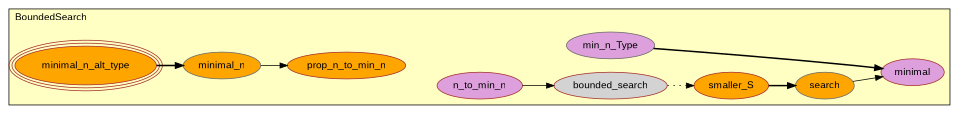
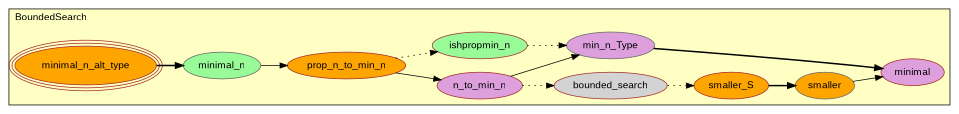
none -> (480, 45)
(222, 66) -> (222, 66)
none -> (541, 67)
none -> (415, 76)
(534, 86) -> (534, 86)
(825, 86) -> (825, 86)
